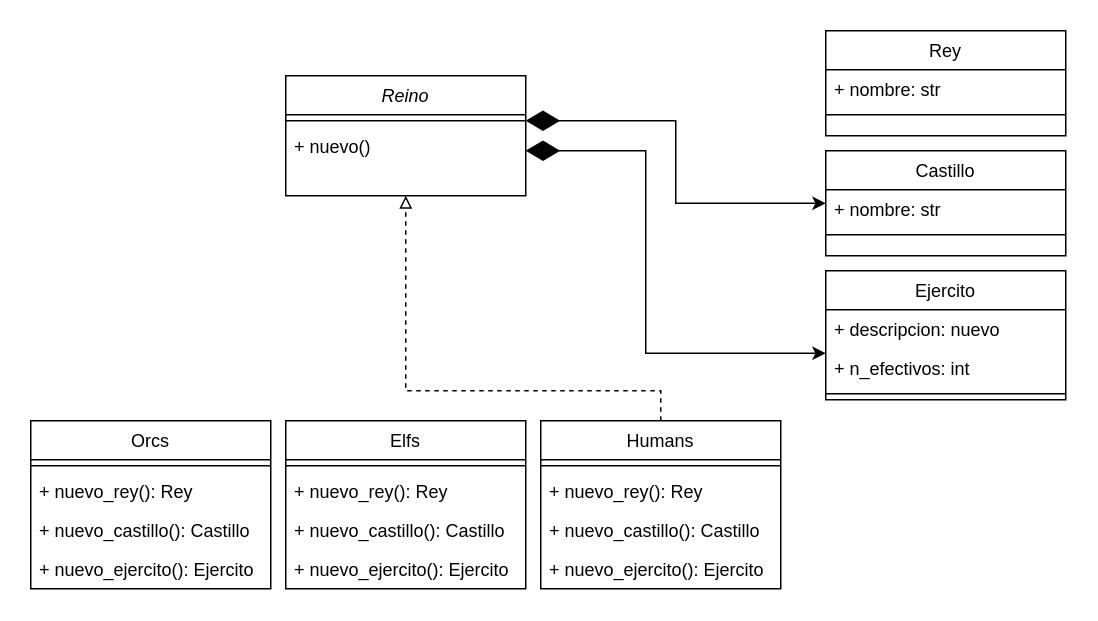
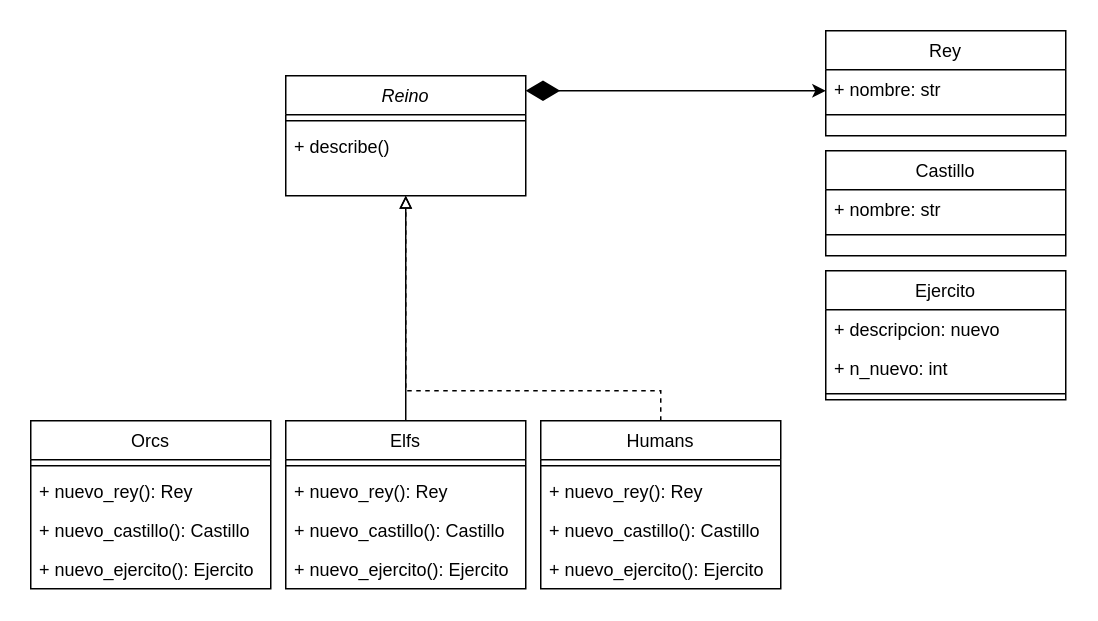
none -> (687, 91)
(337, 147) -> (350, 147)
(676, 173) -> none
(646, 293) -> none
(913, 369) -> (895, 369)
none -> (406, 407)
